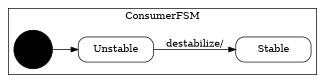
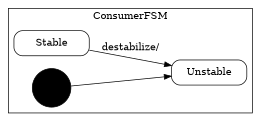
(191, 50) -> (127, 57)
